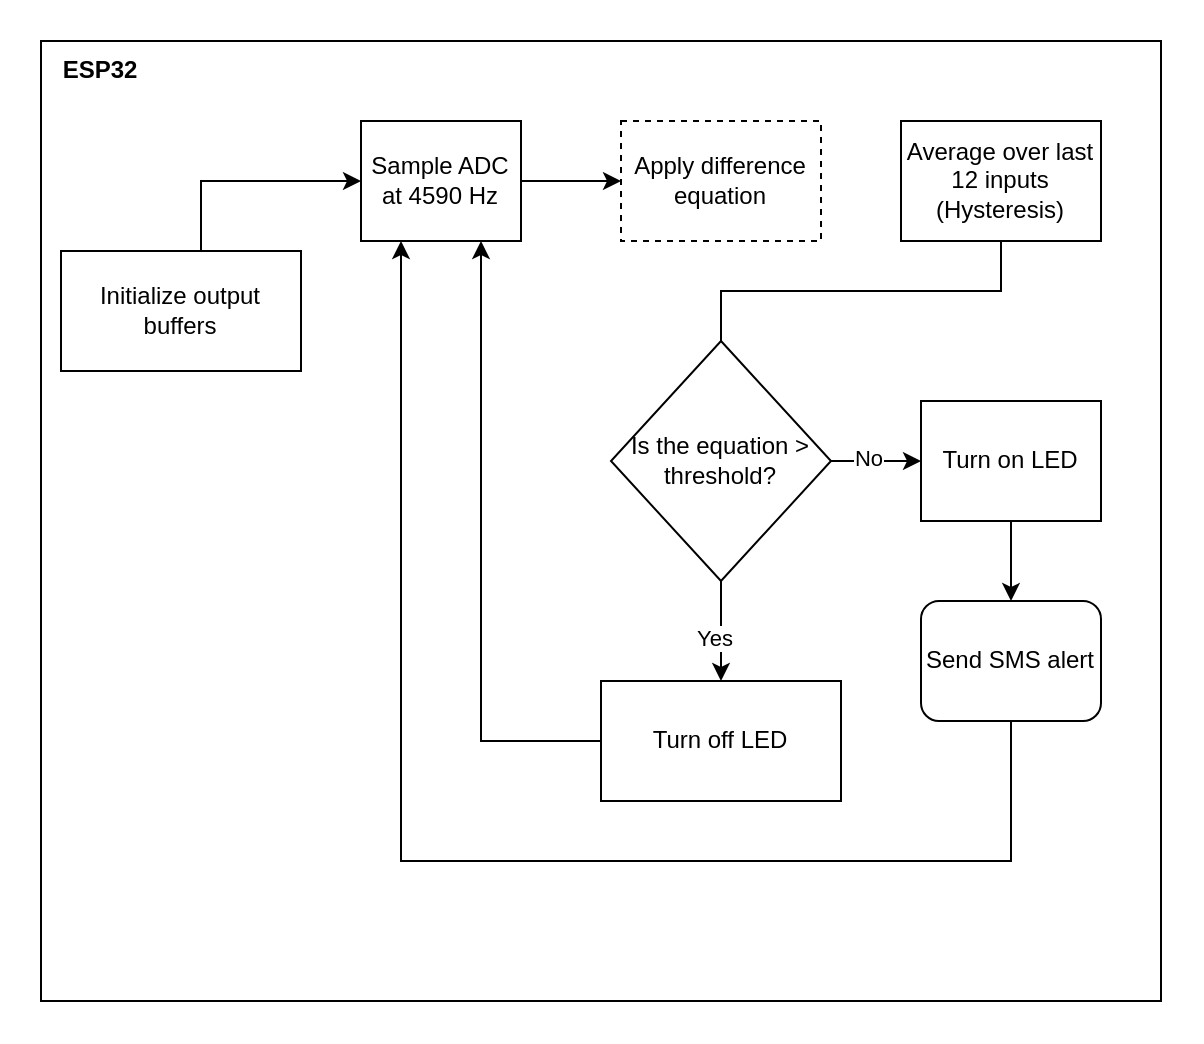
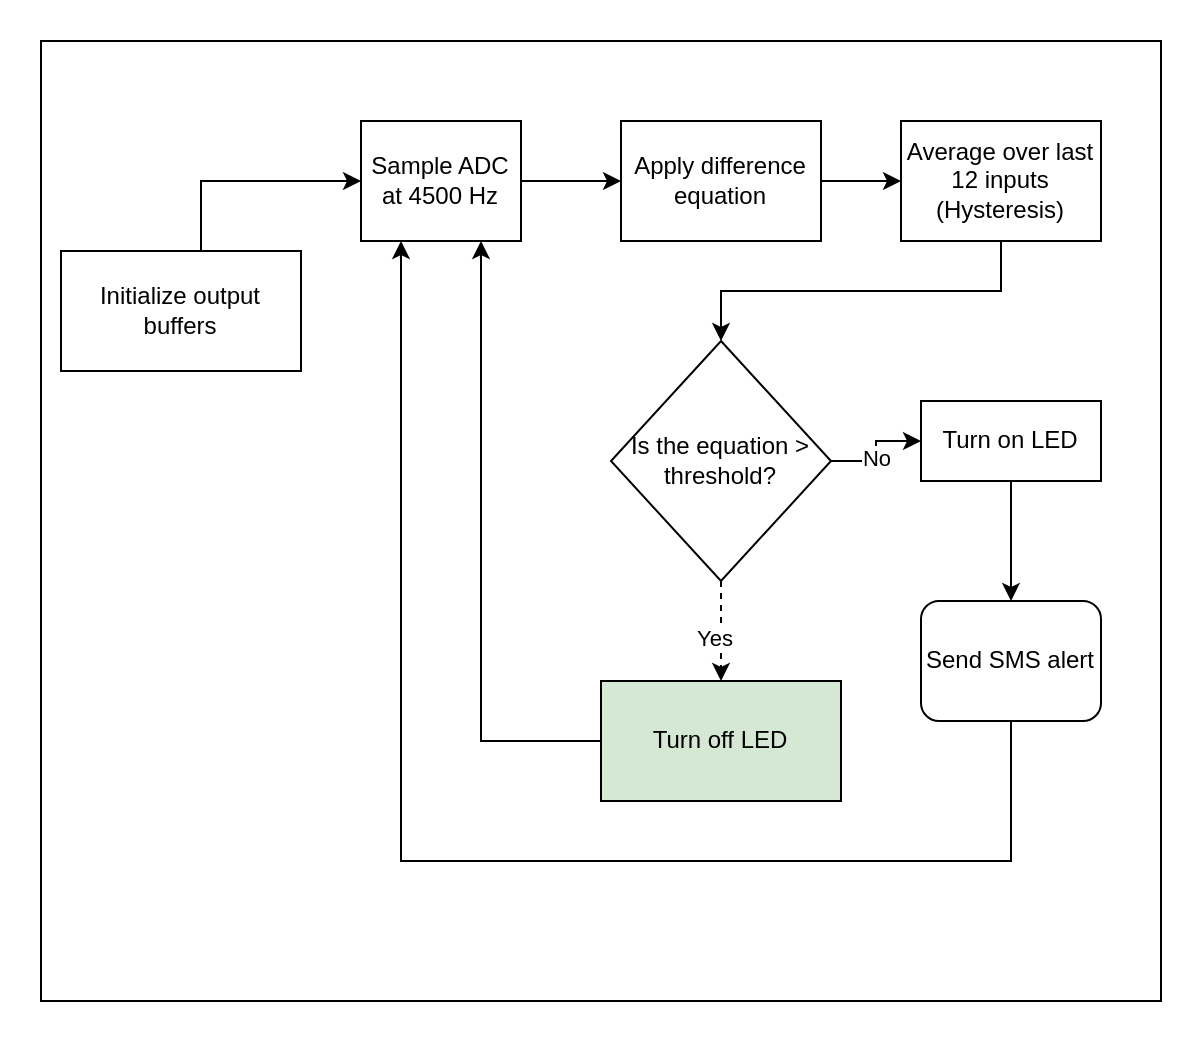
(101, 71) -> none
(441, 181) -> (441, 181)
(721, 181) -> (721, 181)
none -> (854, 181)
(721, 331) -> (721, 326)
(1011, 461) -> (1011, 441)
(721, 606) -> (721, 606)
(721, 741) -> (721, 741)
